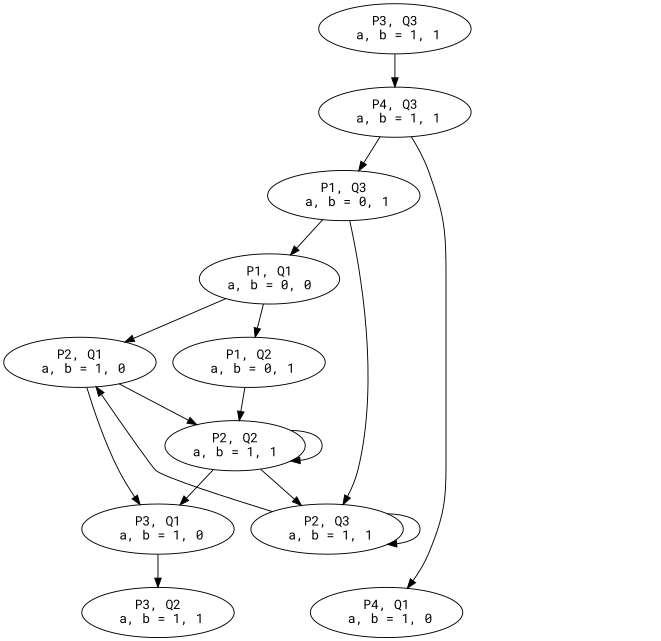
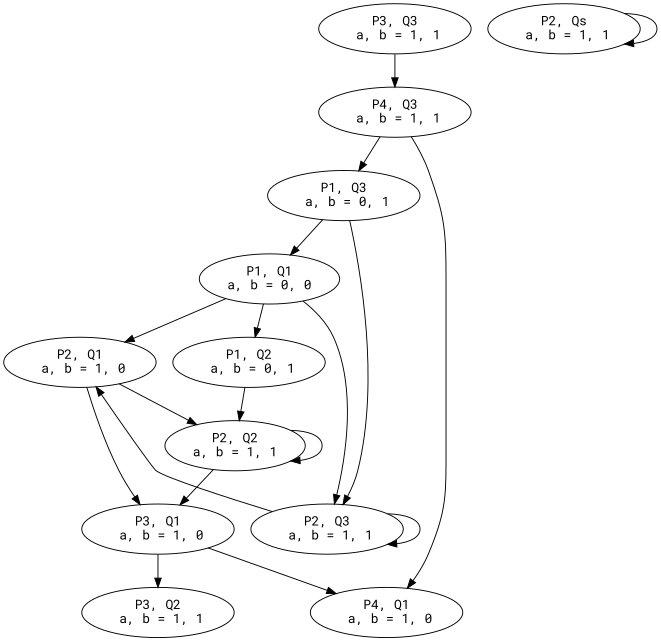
none -> (564, 29)
(277, 484) -> (346, 392)
none -> (268, 569)
